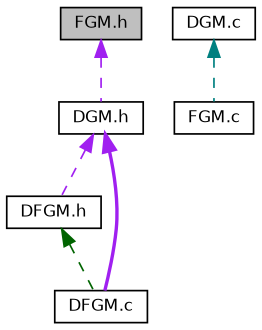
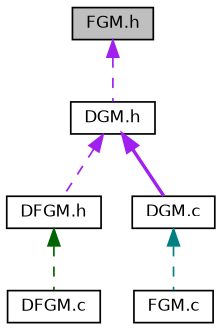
(117, 221) -> (148, 172)
